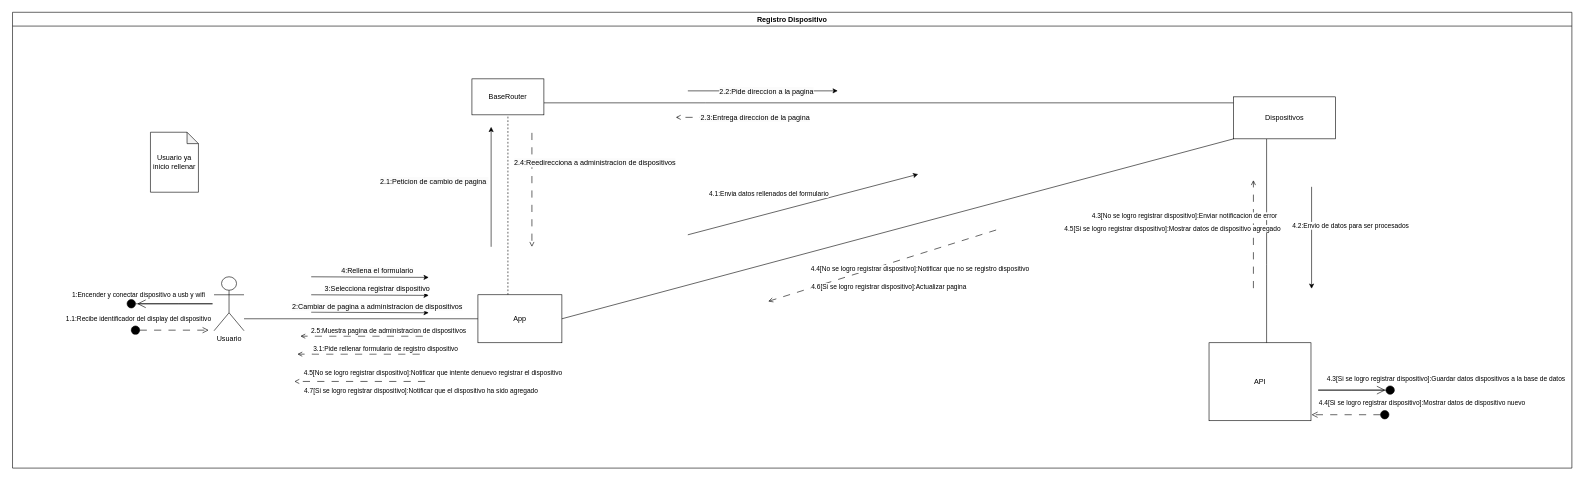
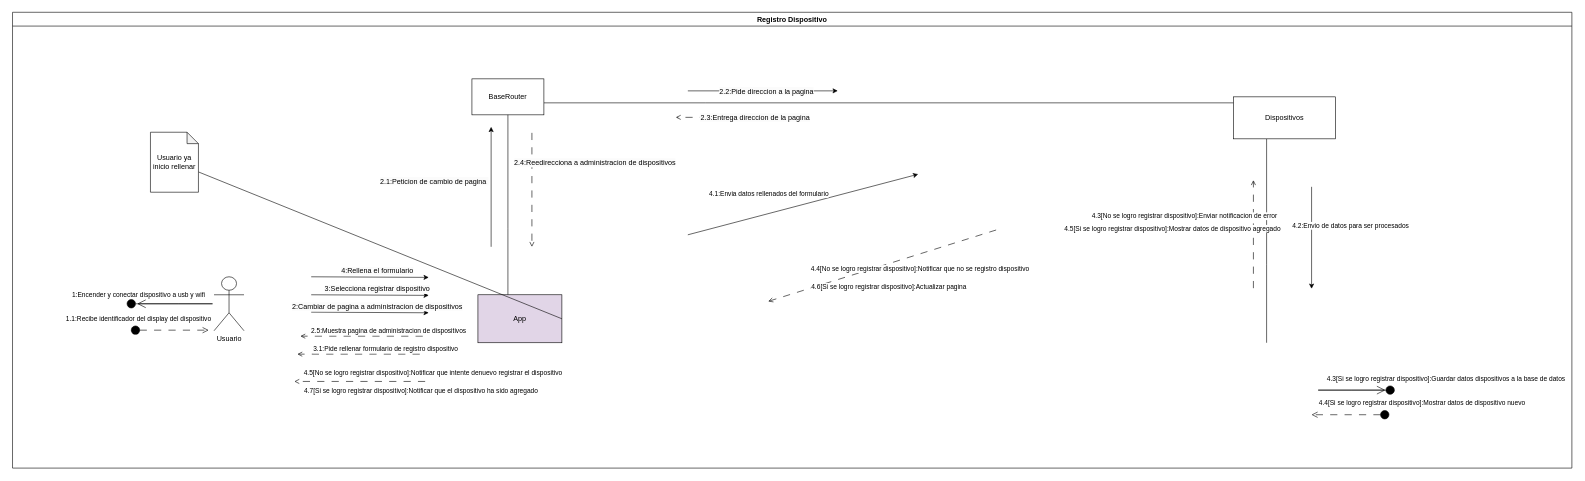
(508, 206) -> (508, 206)
(897, 229) -> (380, 245)
(361, 319) -> none
(520, 319) -> (520, 319)
(1260, 382) -> none
